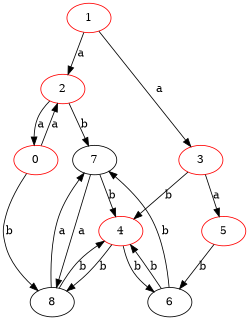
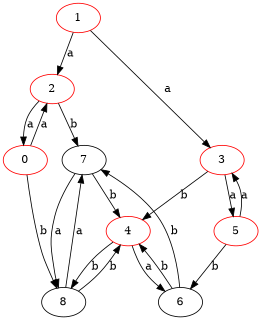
none -> (241, 198)
(138, 267) -> (149, 267)
